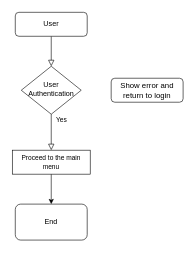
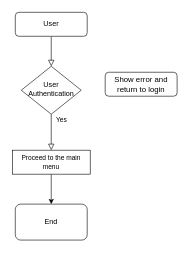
(147, 90) -> (141, 84)
